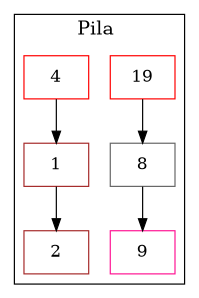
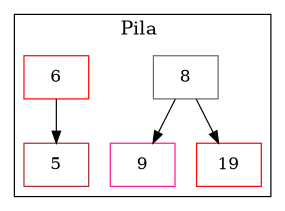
(56, 77) -> (56, 77)
(143, 115) -> (205, 116)
(56, 165) -> (56, 165)
(56, 252) -> none
